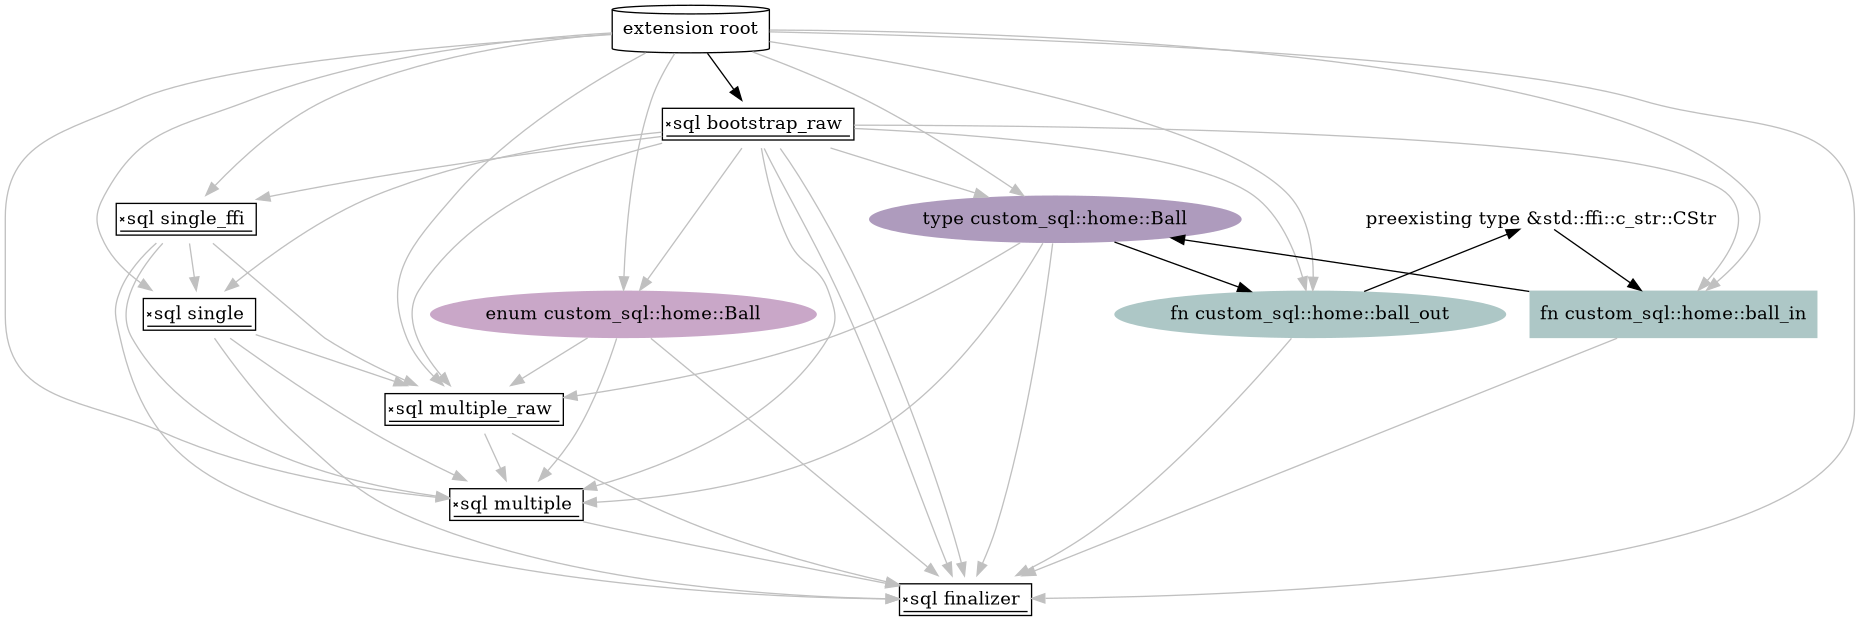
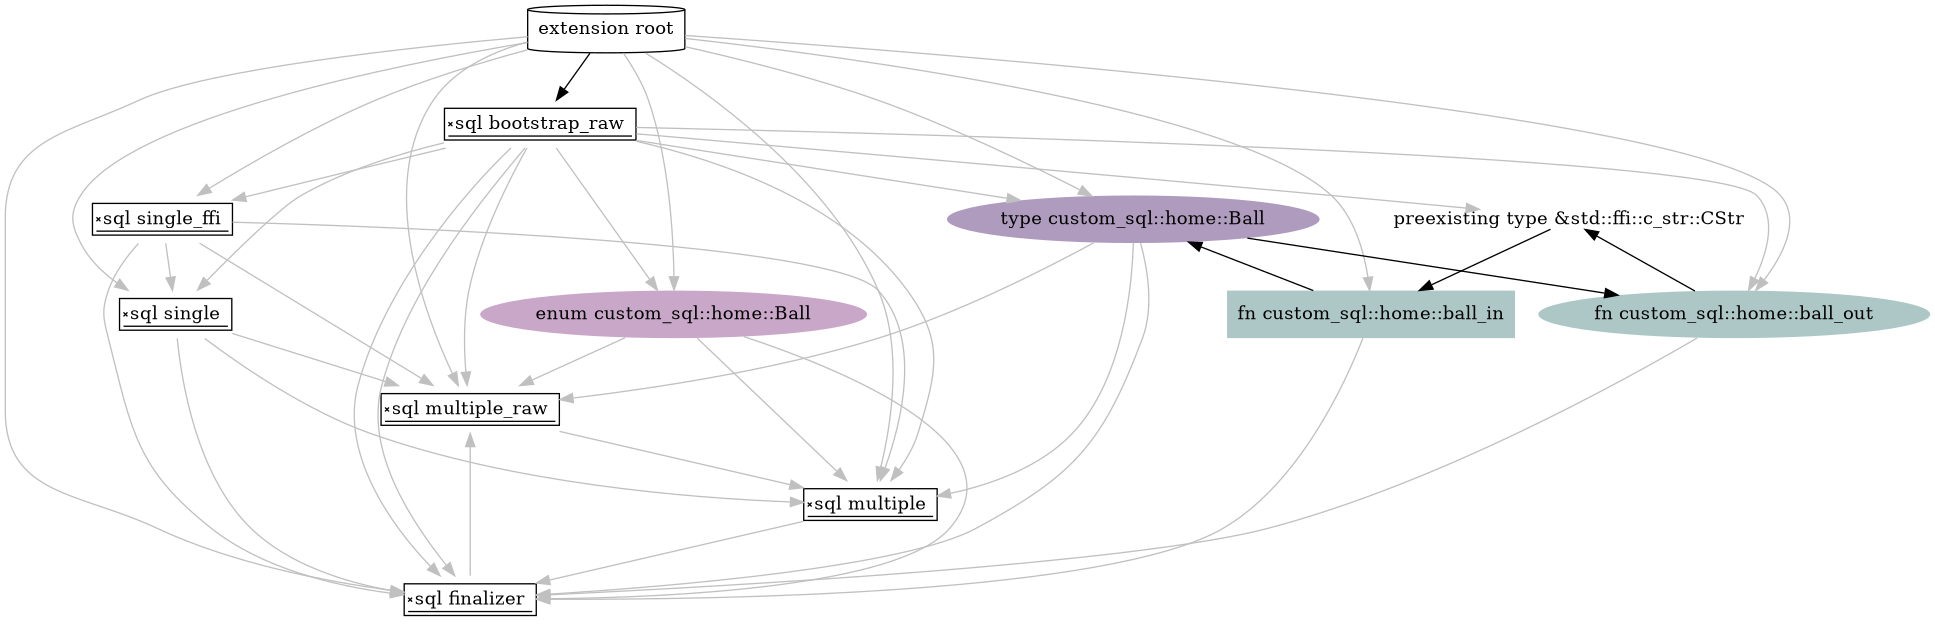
(1343, 136) -> (1072, 172)
(693, 524) -> (470, 511)
